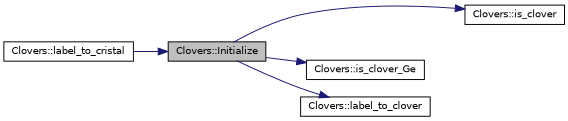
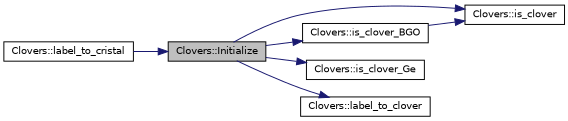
none -> (365, 33)
